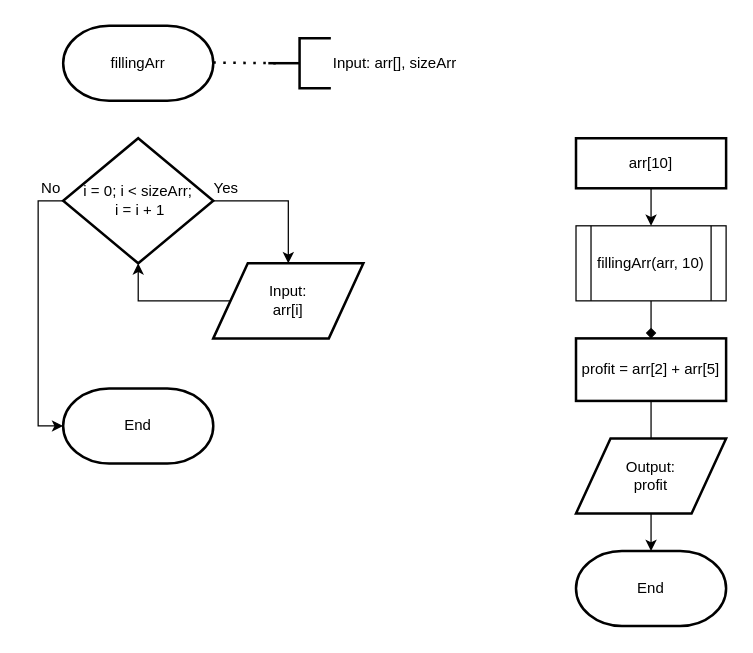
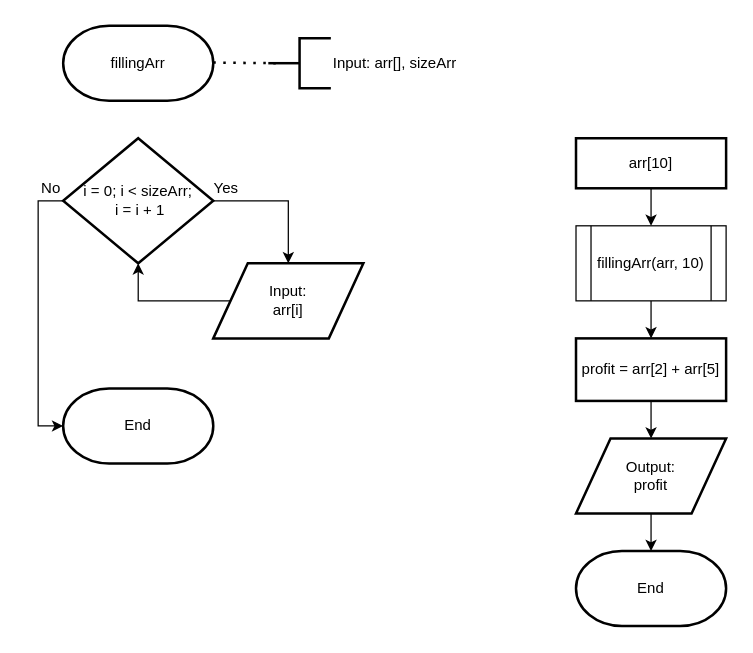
(651, 327) -> (651, 328)
(651, 432) -> (651, 428)
